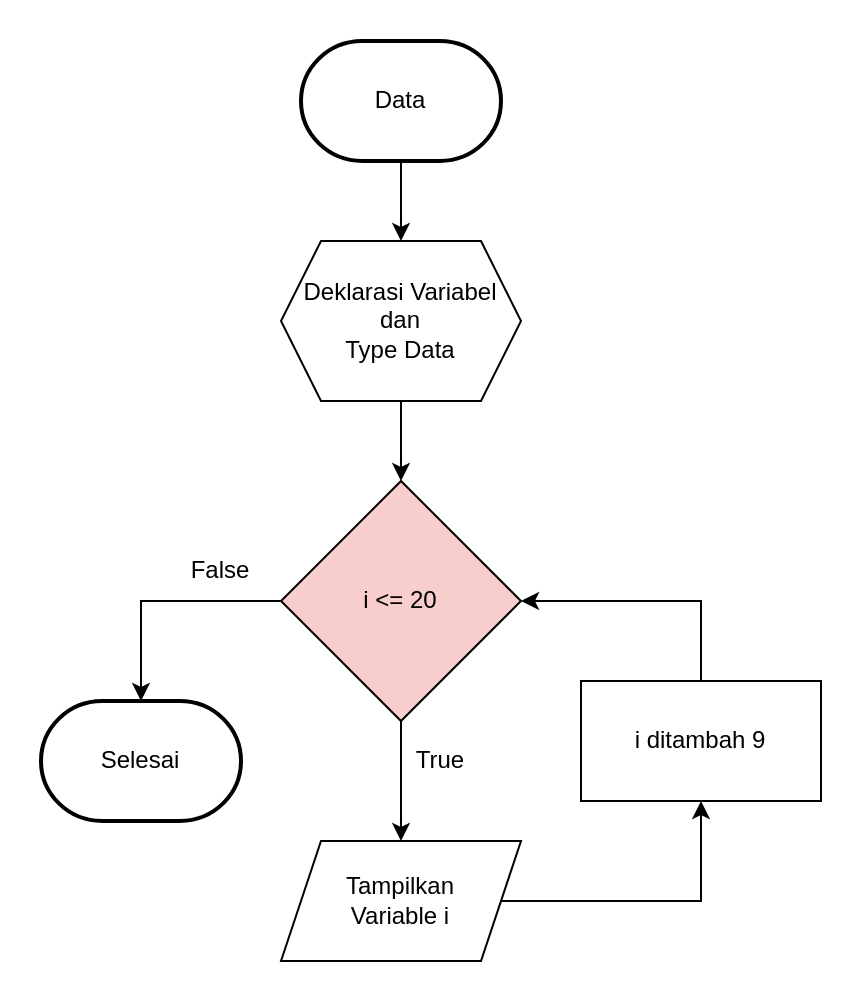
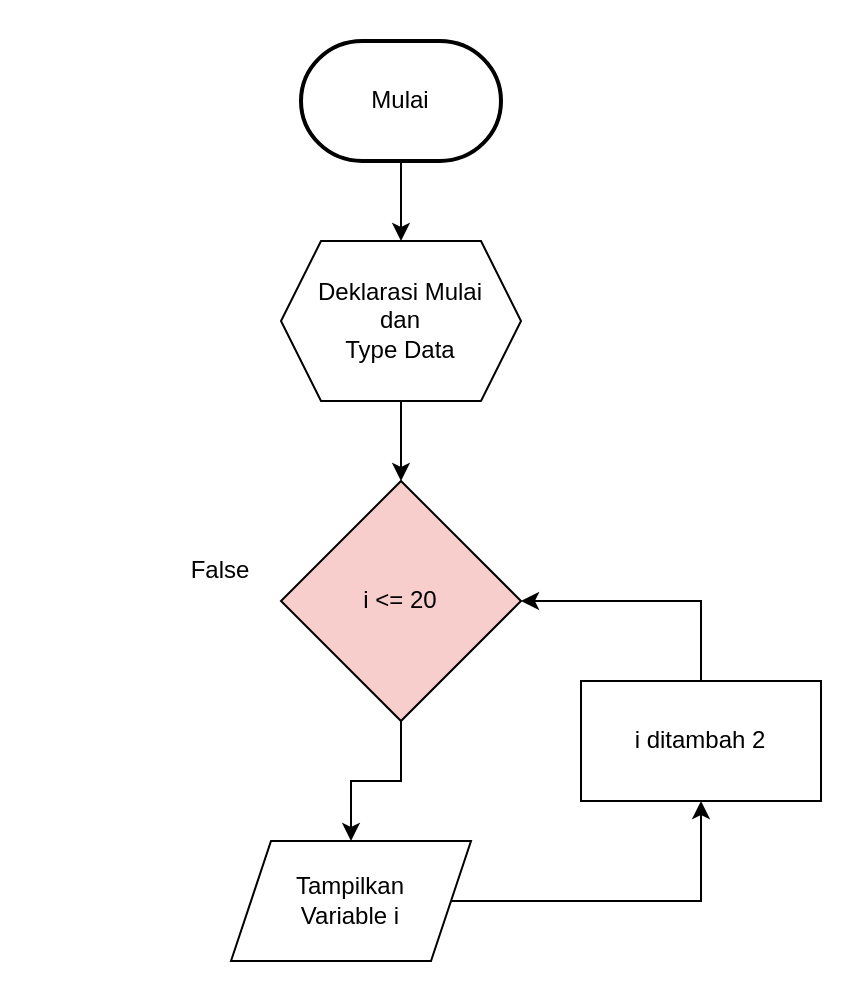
(401, 101) -> (401, 101)
(401, 321) -> (401, 321)
(168, 601) -> none
(701, 741) -> (701, 741)
(141, 761) -> none
(441, 761) -> none
(401, 901) -> (351, 901)
